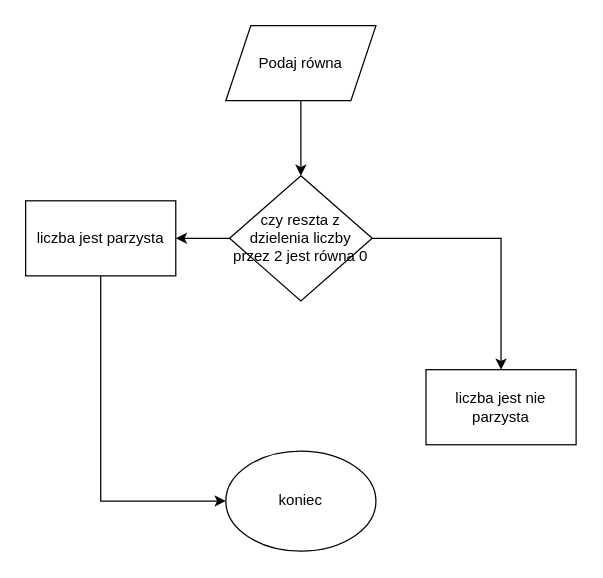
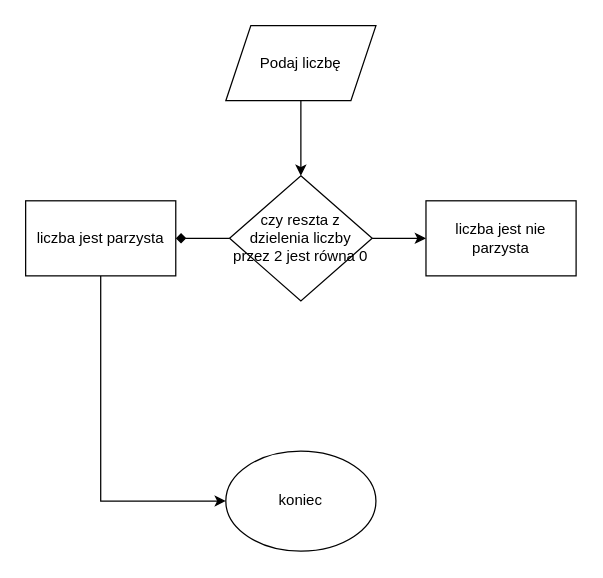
(301, 63) -> (301, 63)
(186, 238) -> (186, 238)
(501, 407) -> (501, 238)
